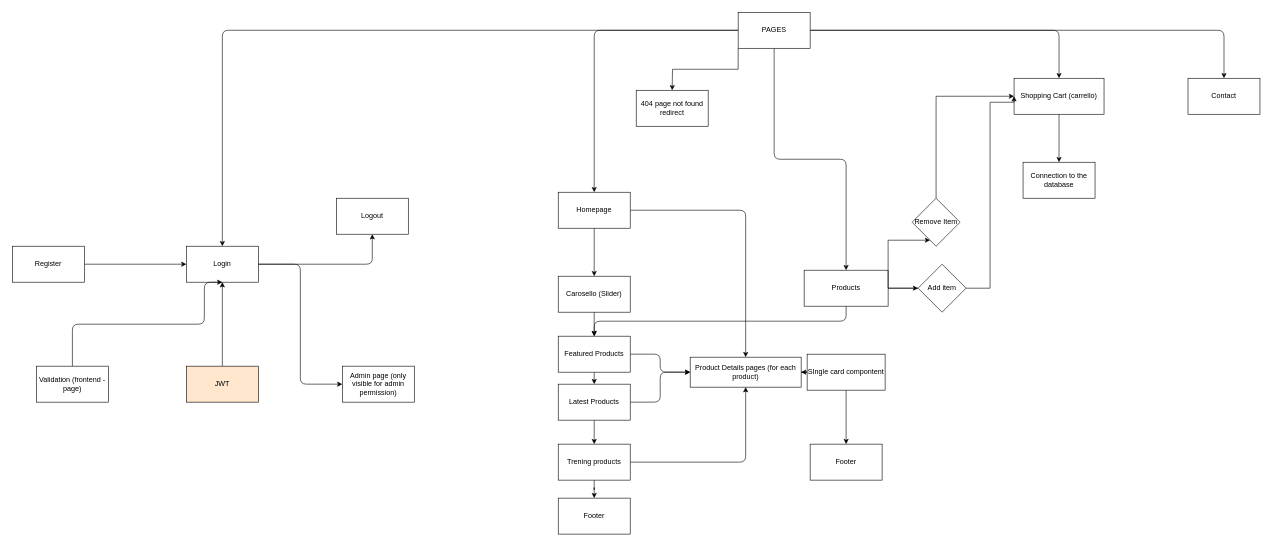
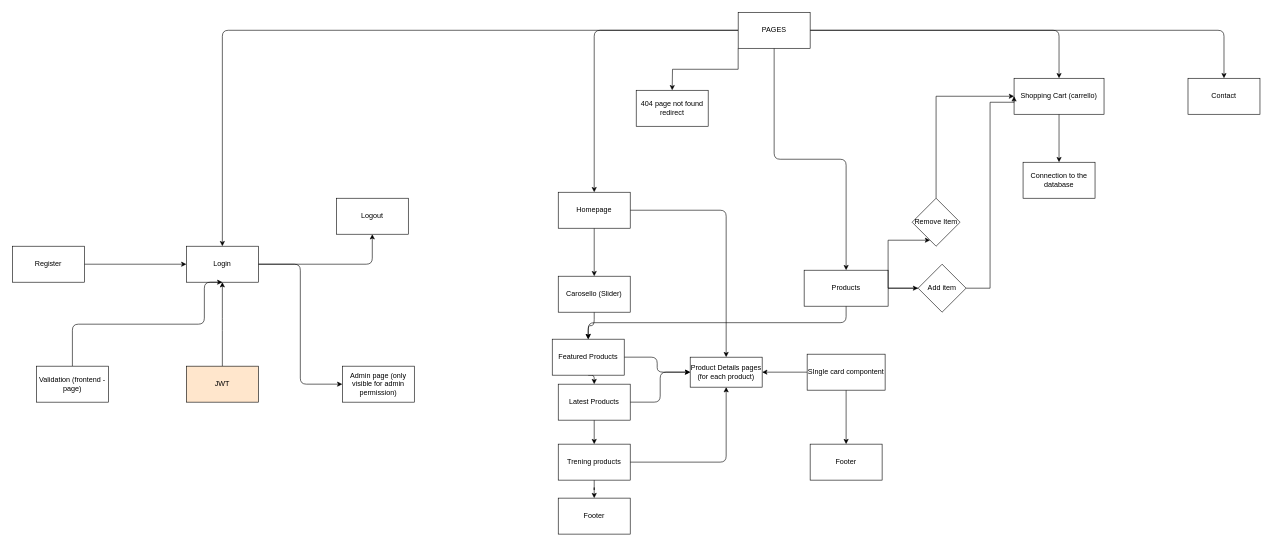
(594, 354) -> (588, 357)
(746, 372) -> (726, 372)
